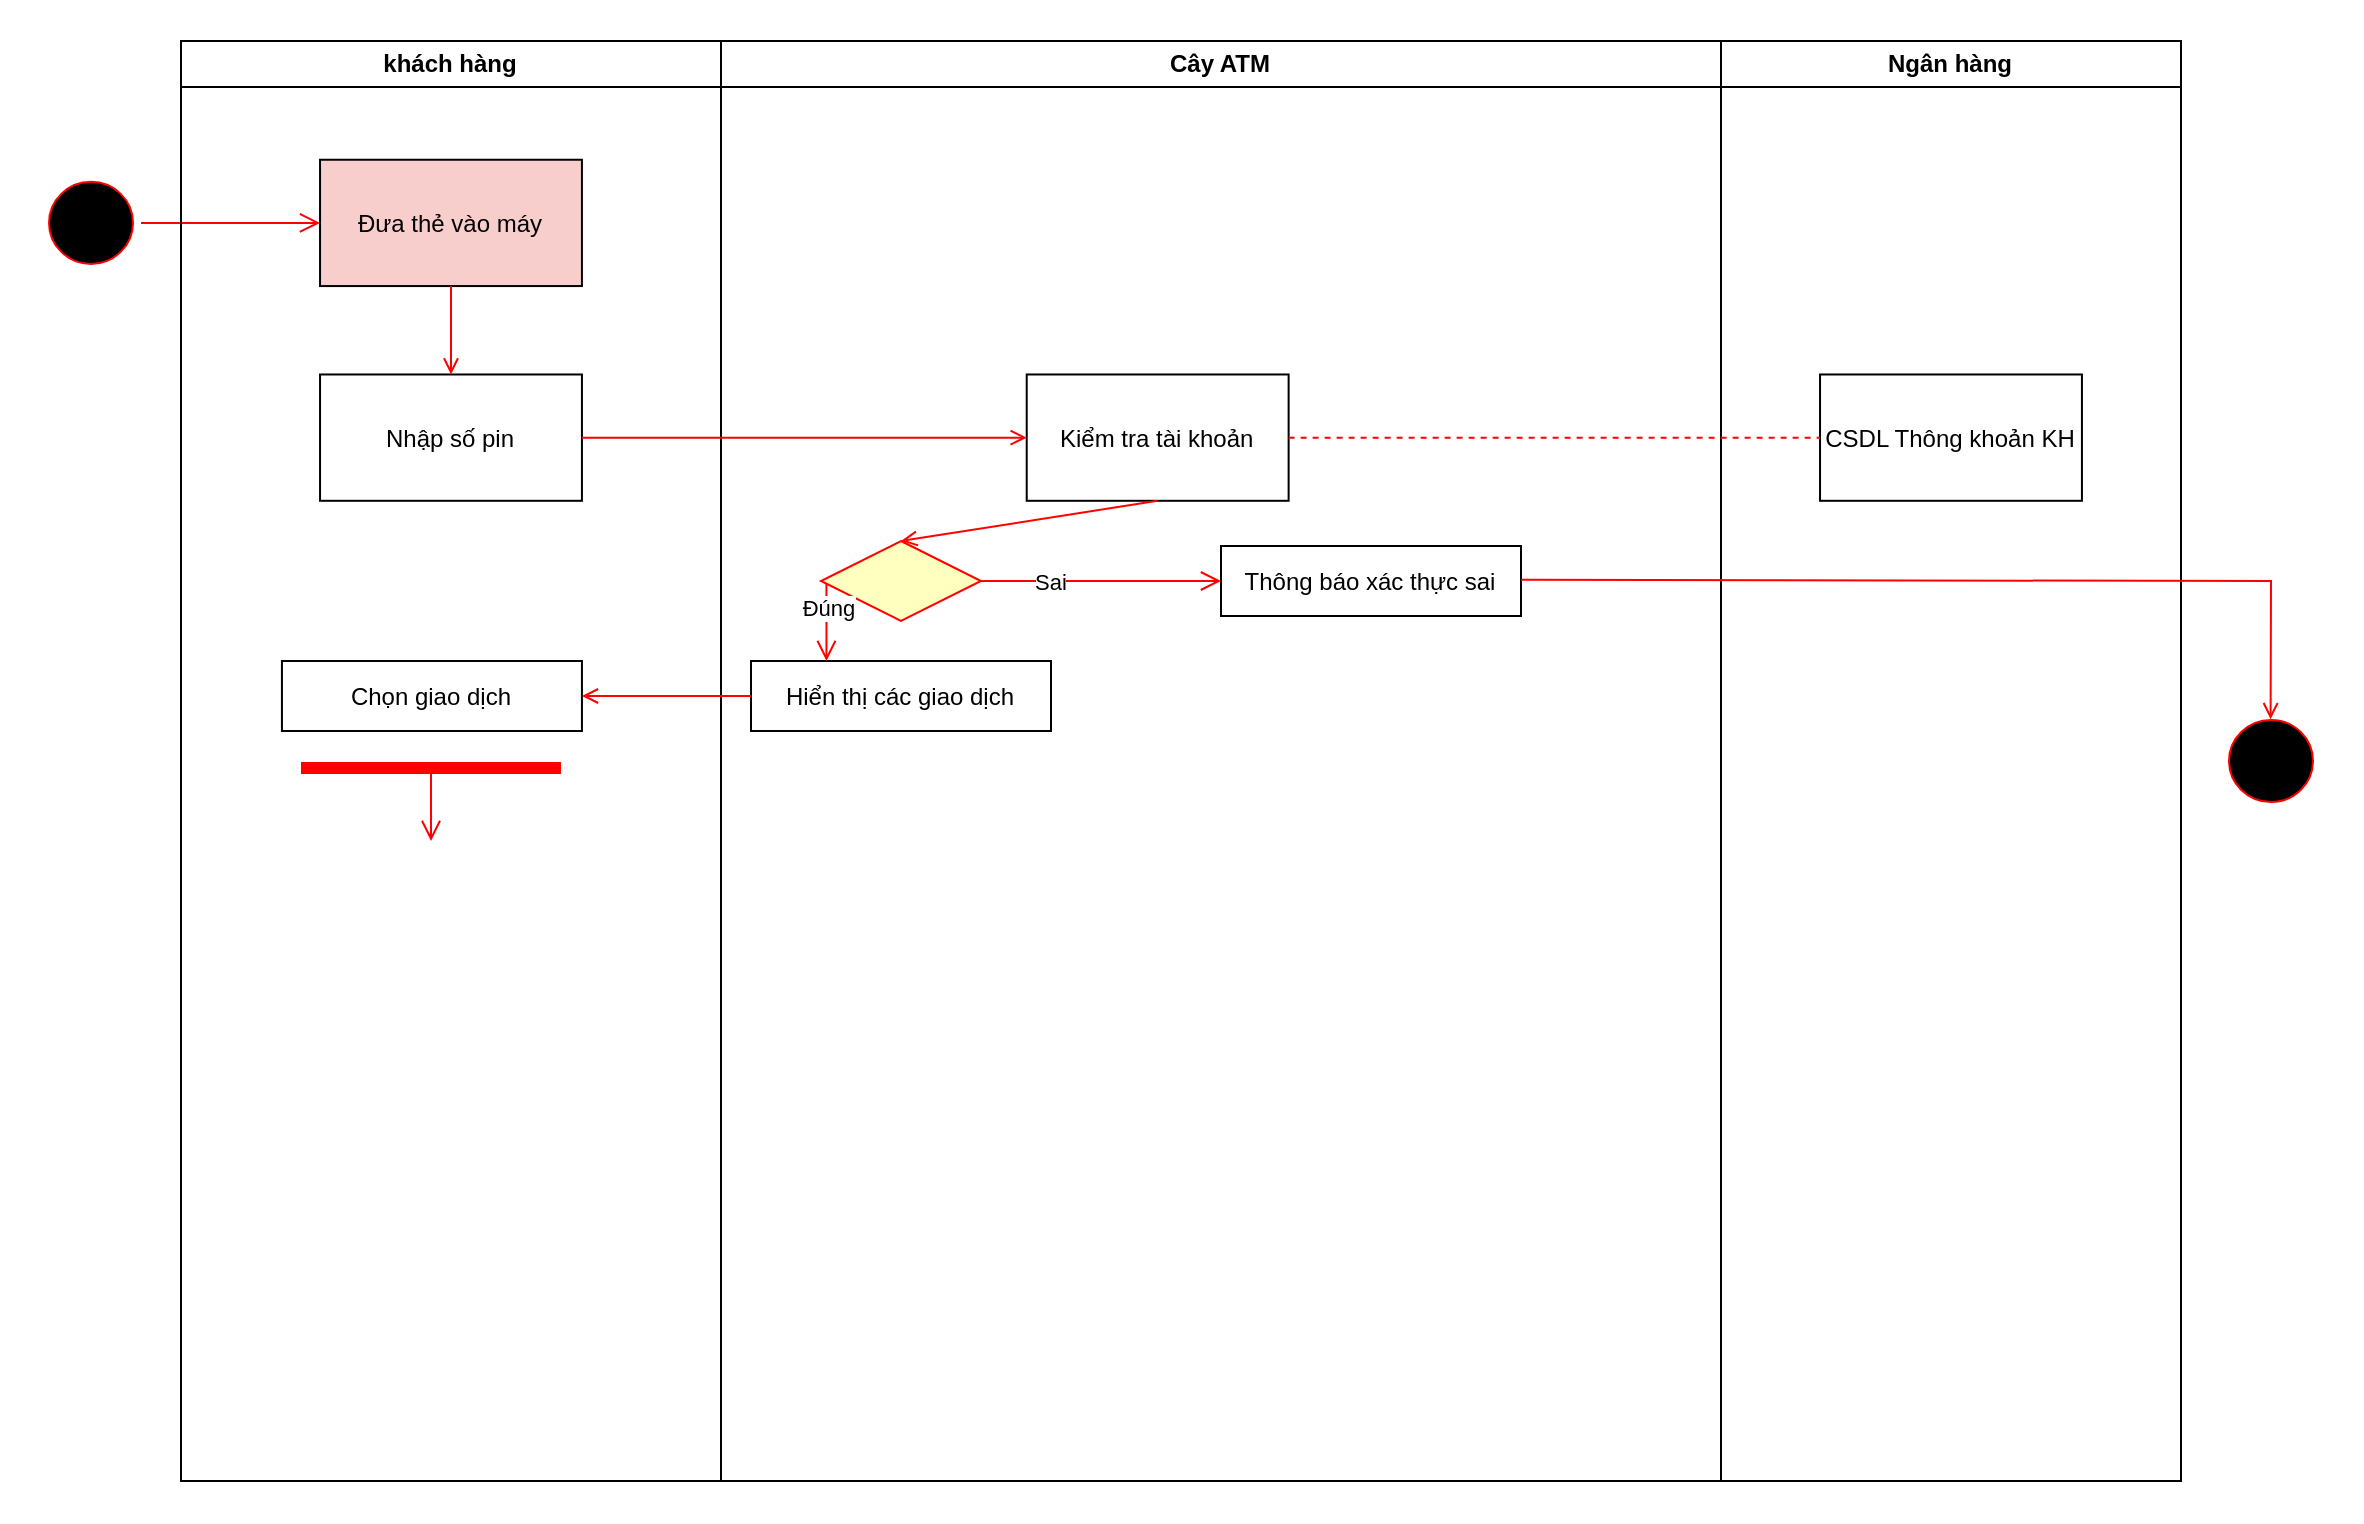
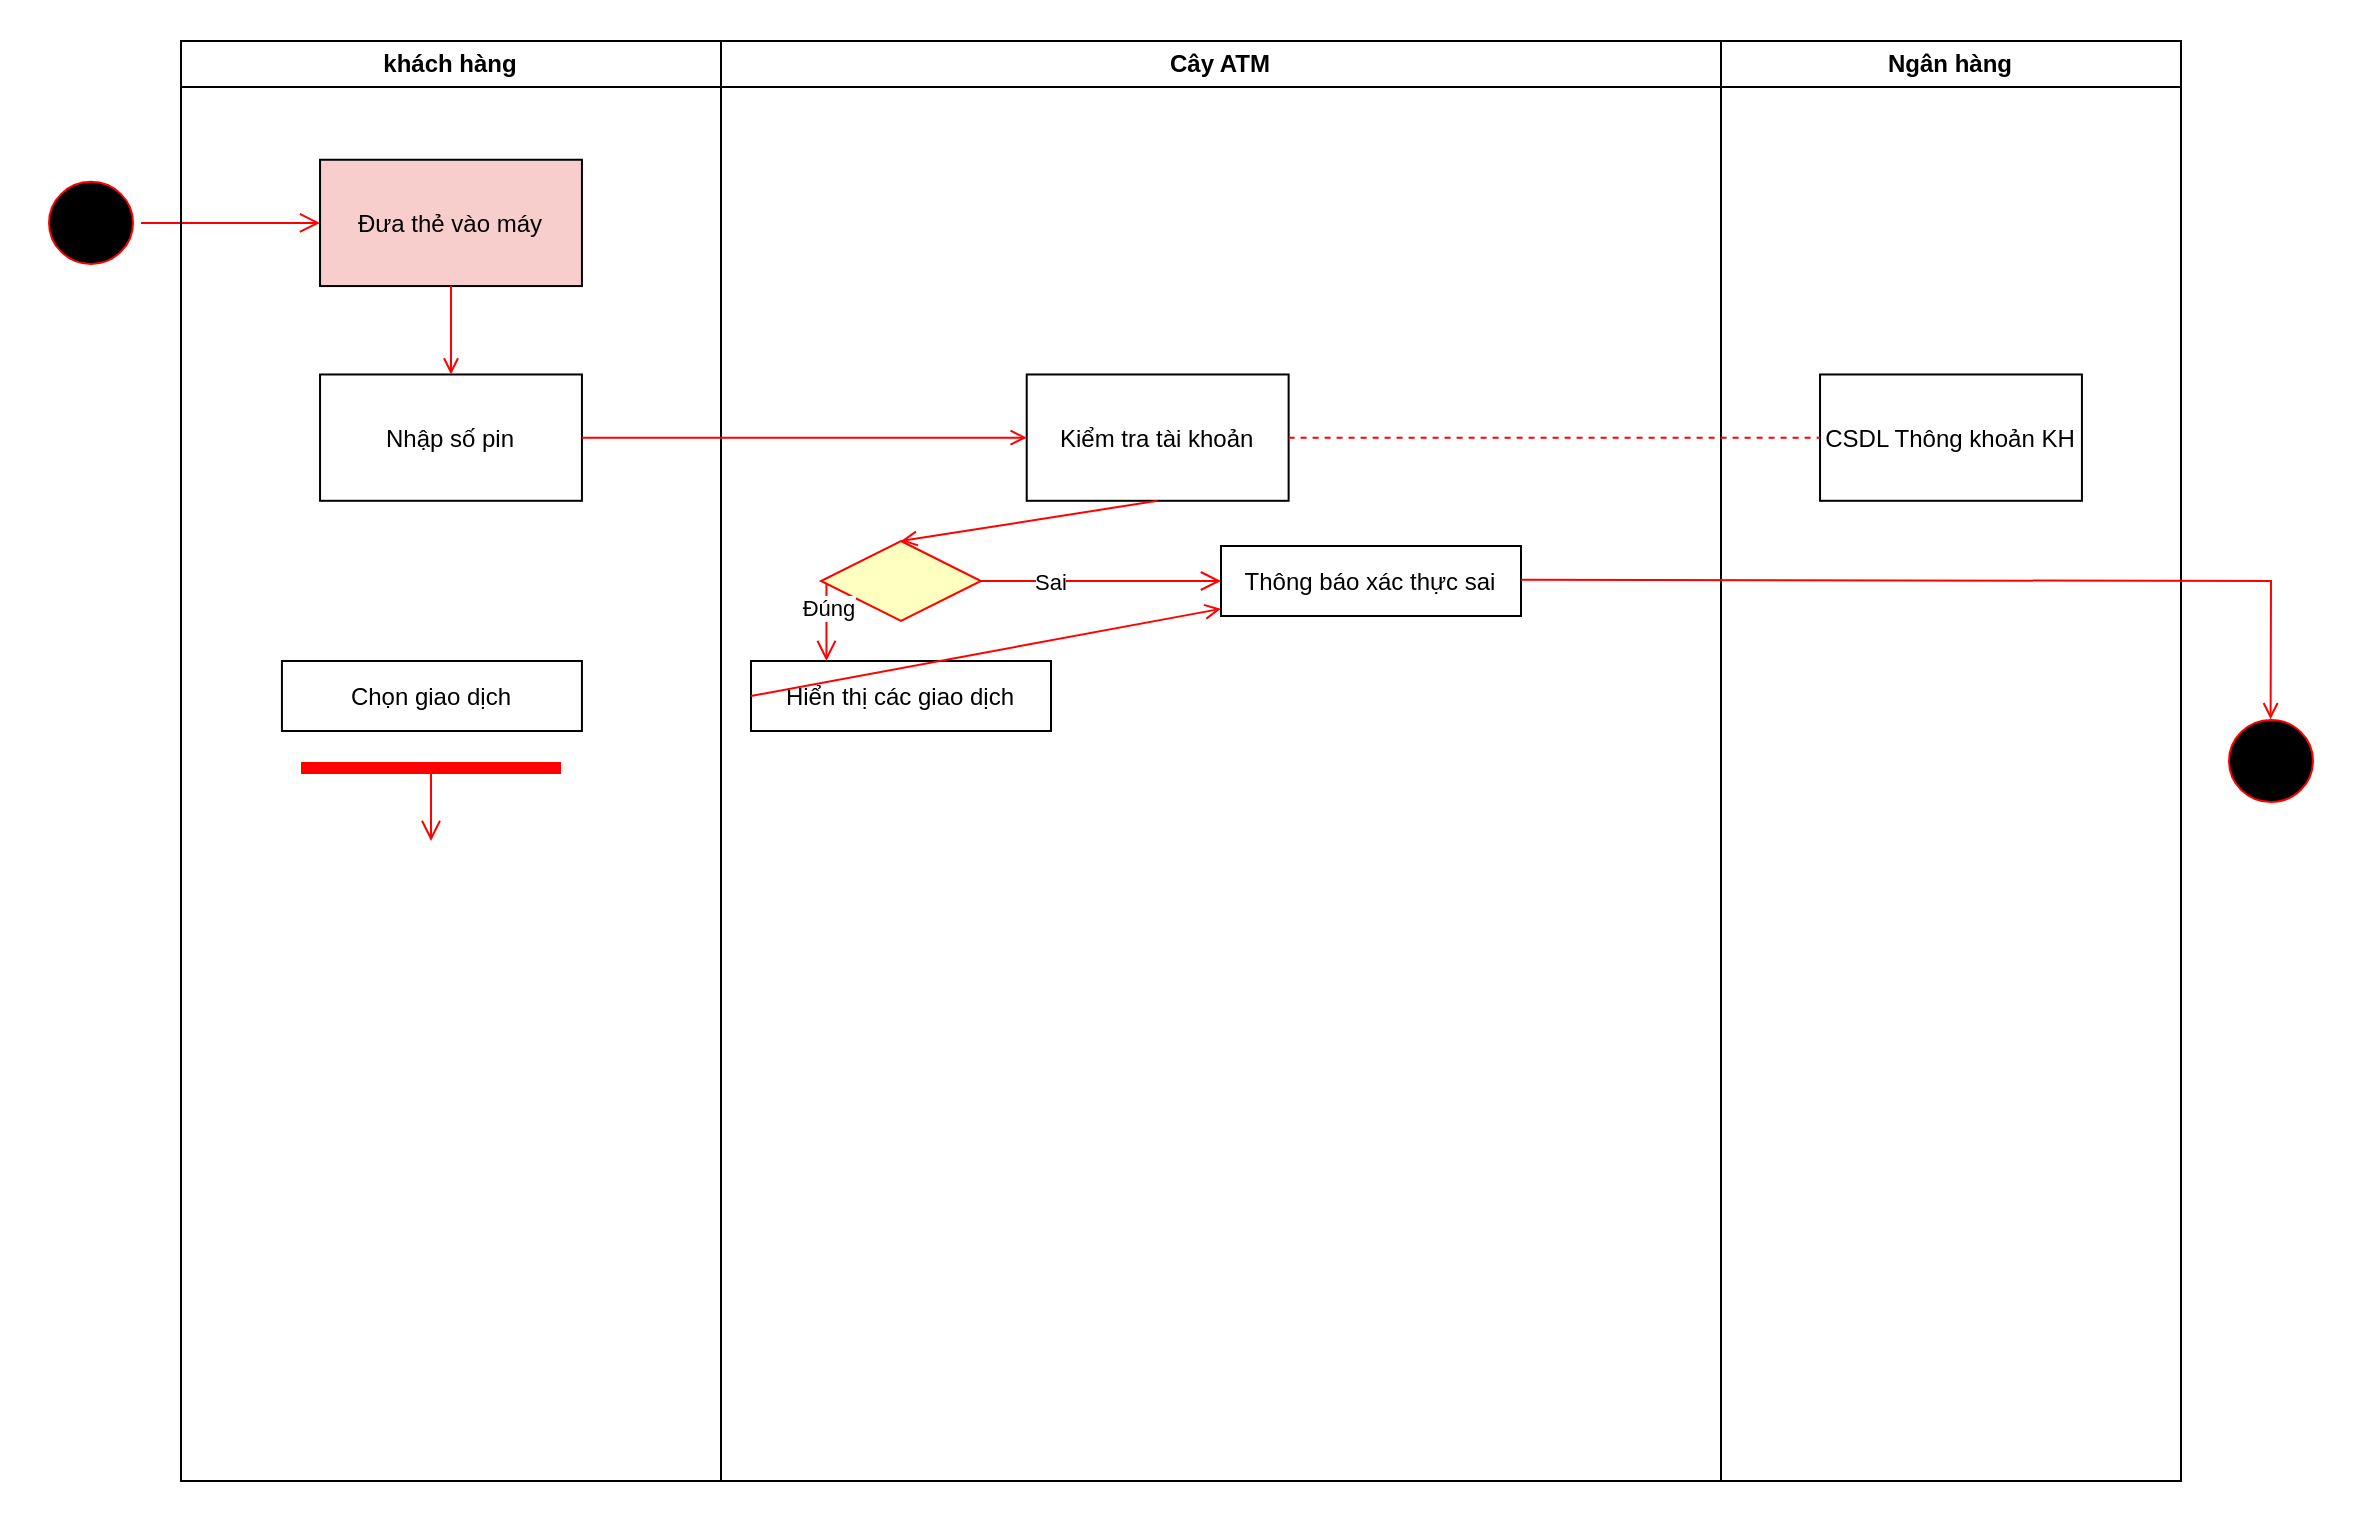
(652, 696) -> (983, 653)
